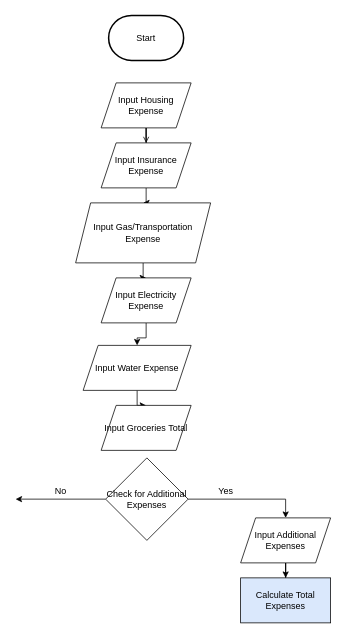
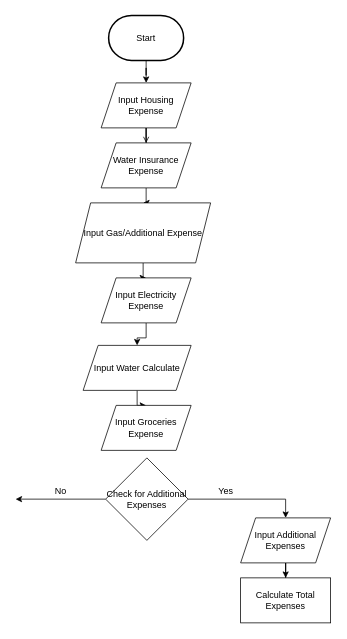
none -> (146, 72)
(146, 165) -> (146, 165)
(143, 233) -> (143, 233)
(137, 368) -> (137, 368)
(146, 428) -> (146, 428)
(285, 600) -> (285, 600)
